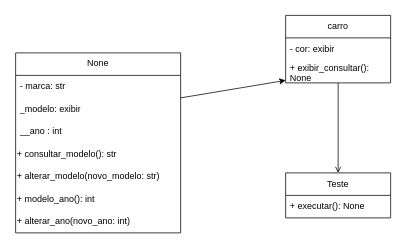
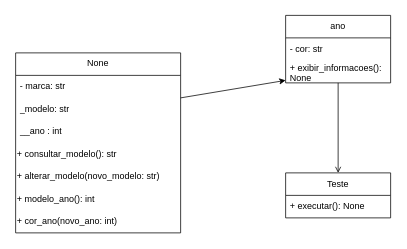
(338, 27) -> (338, 27)
(317, 49) -> (312, 49)
(339, 72) -> (339, 72)
(52, 109) -> (47, 109)
(82, 222) -> (73, 222)
